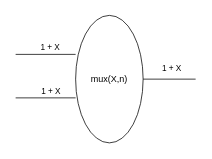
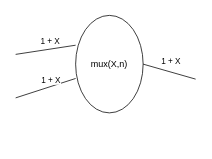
(109, 79) -> (109, 64)
